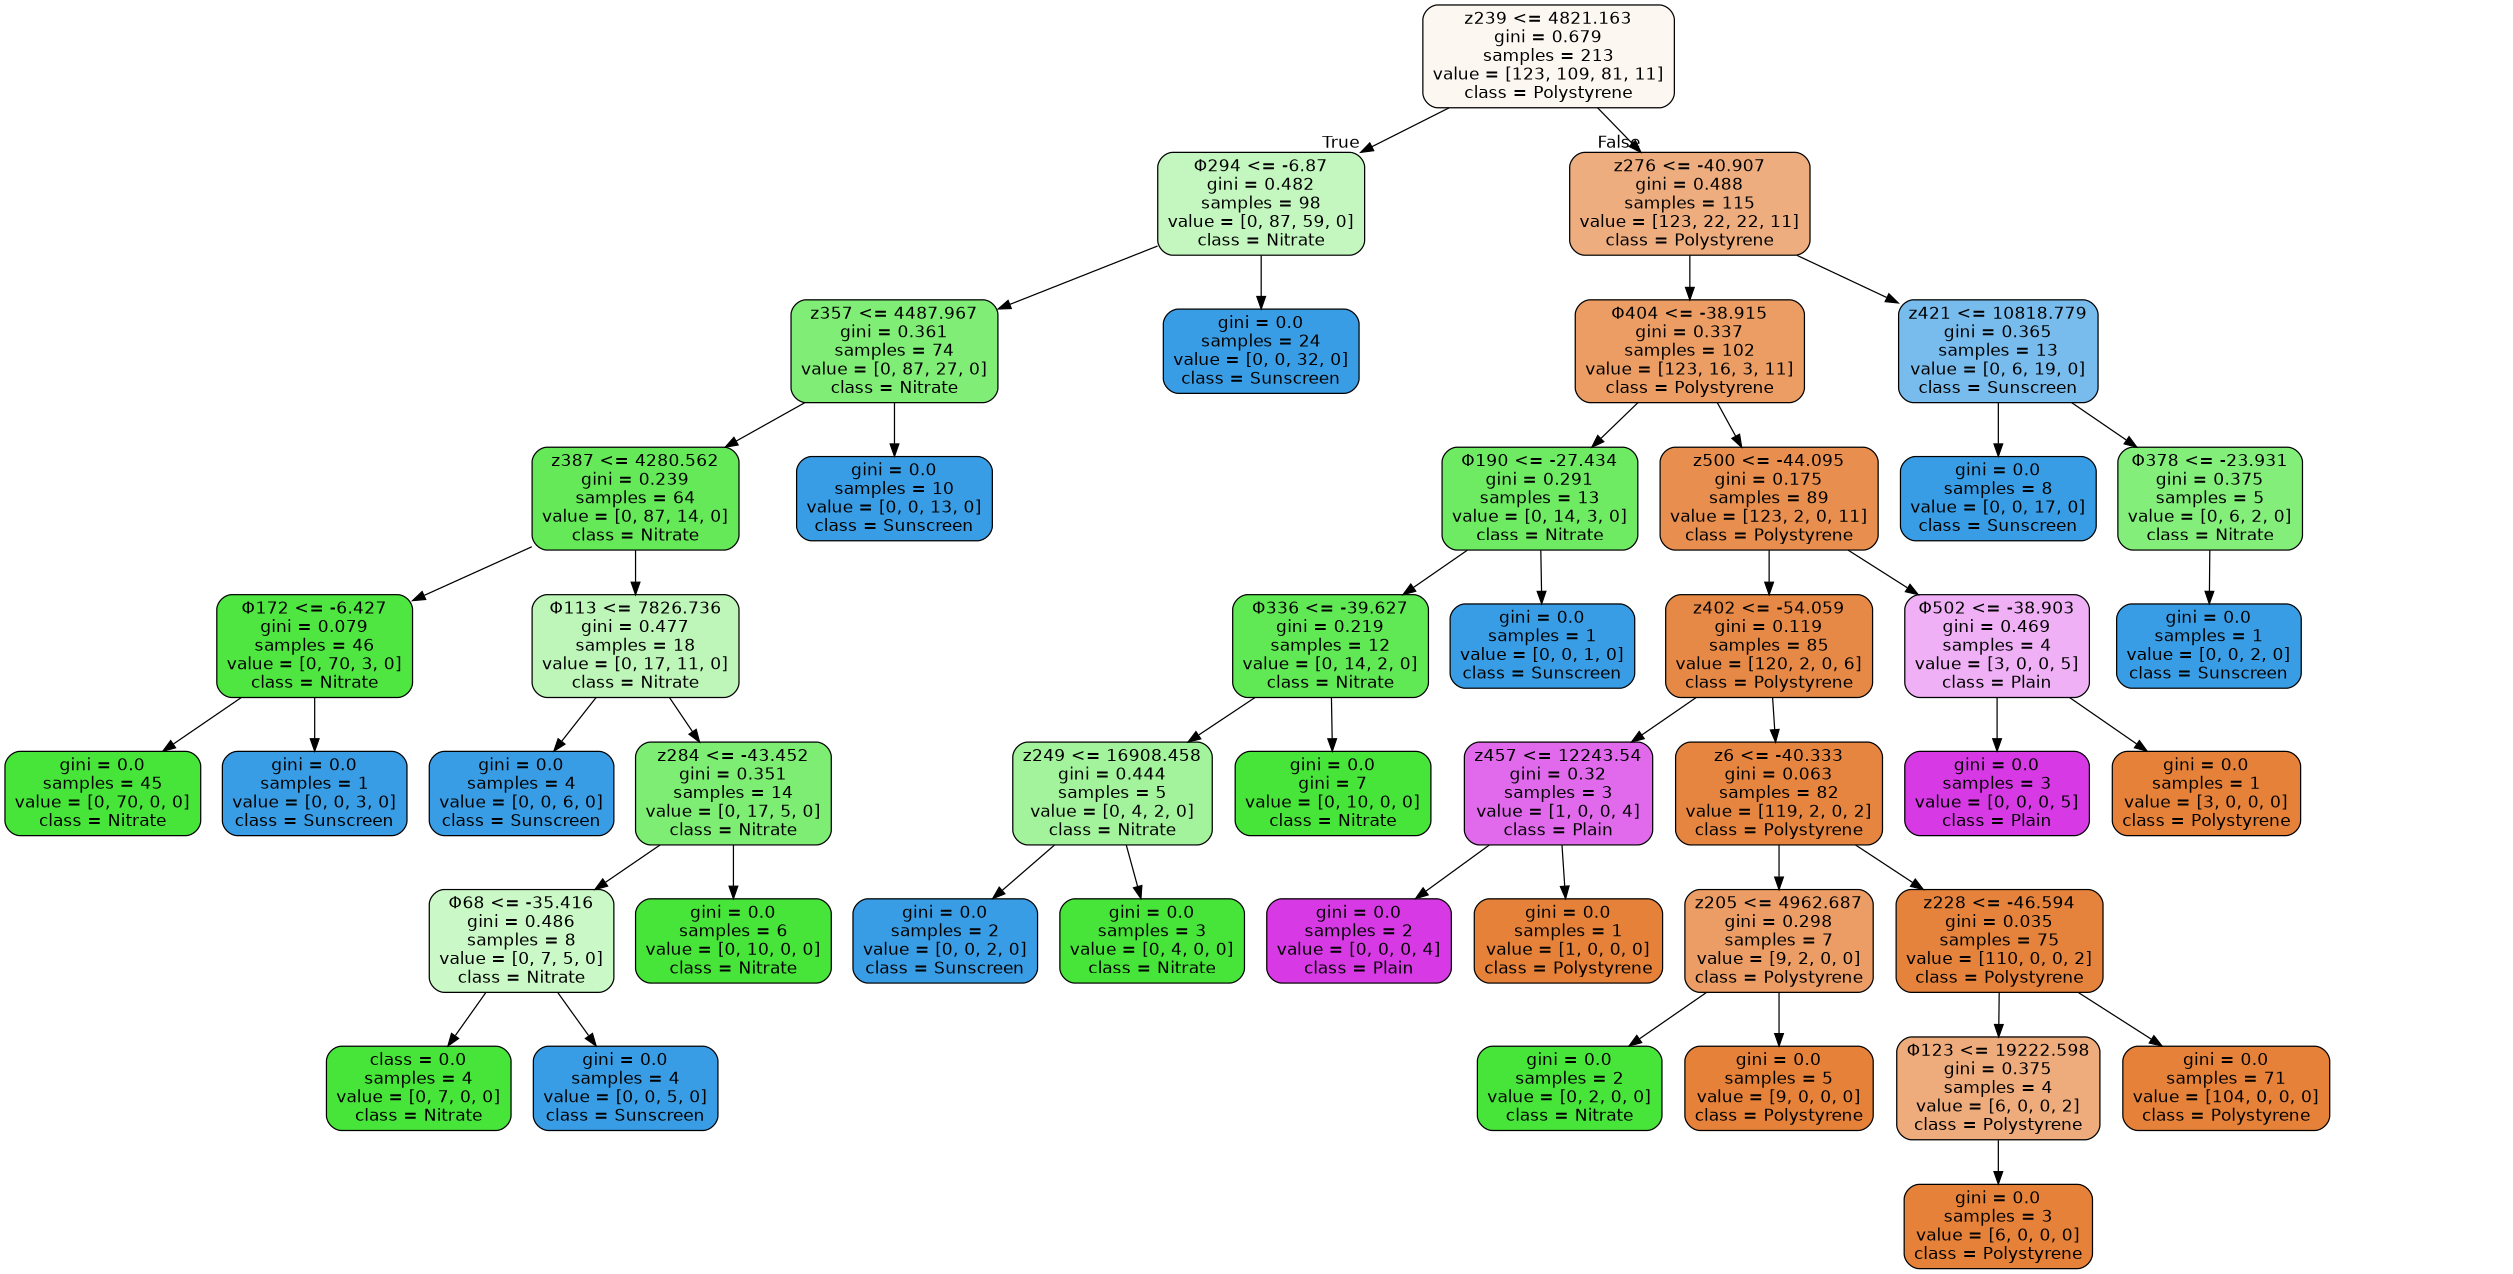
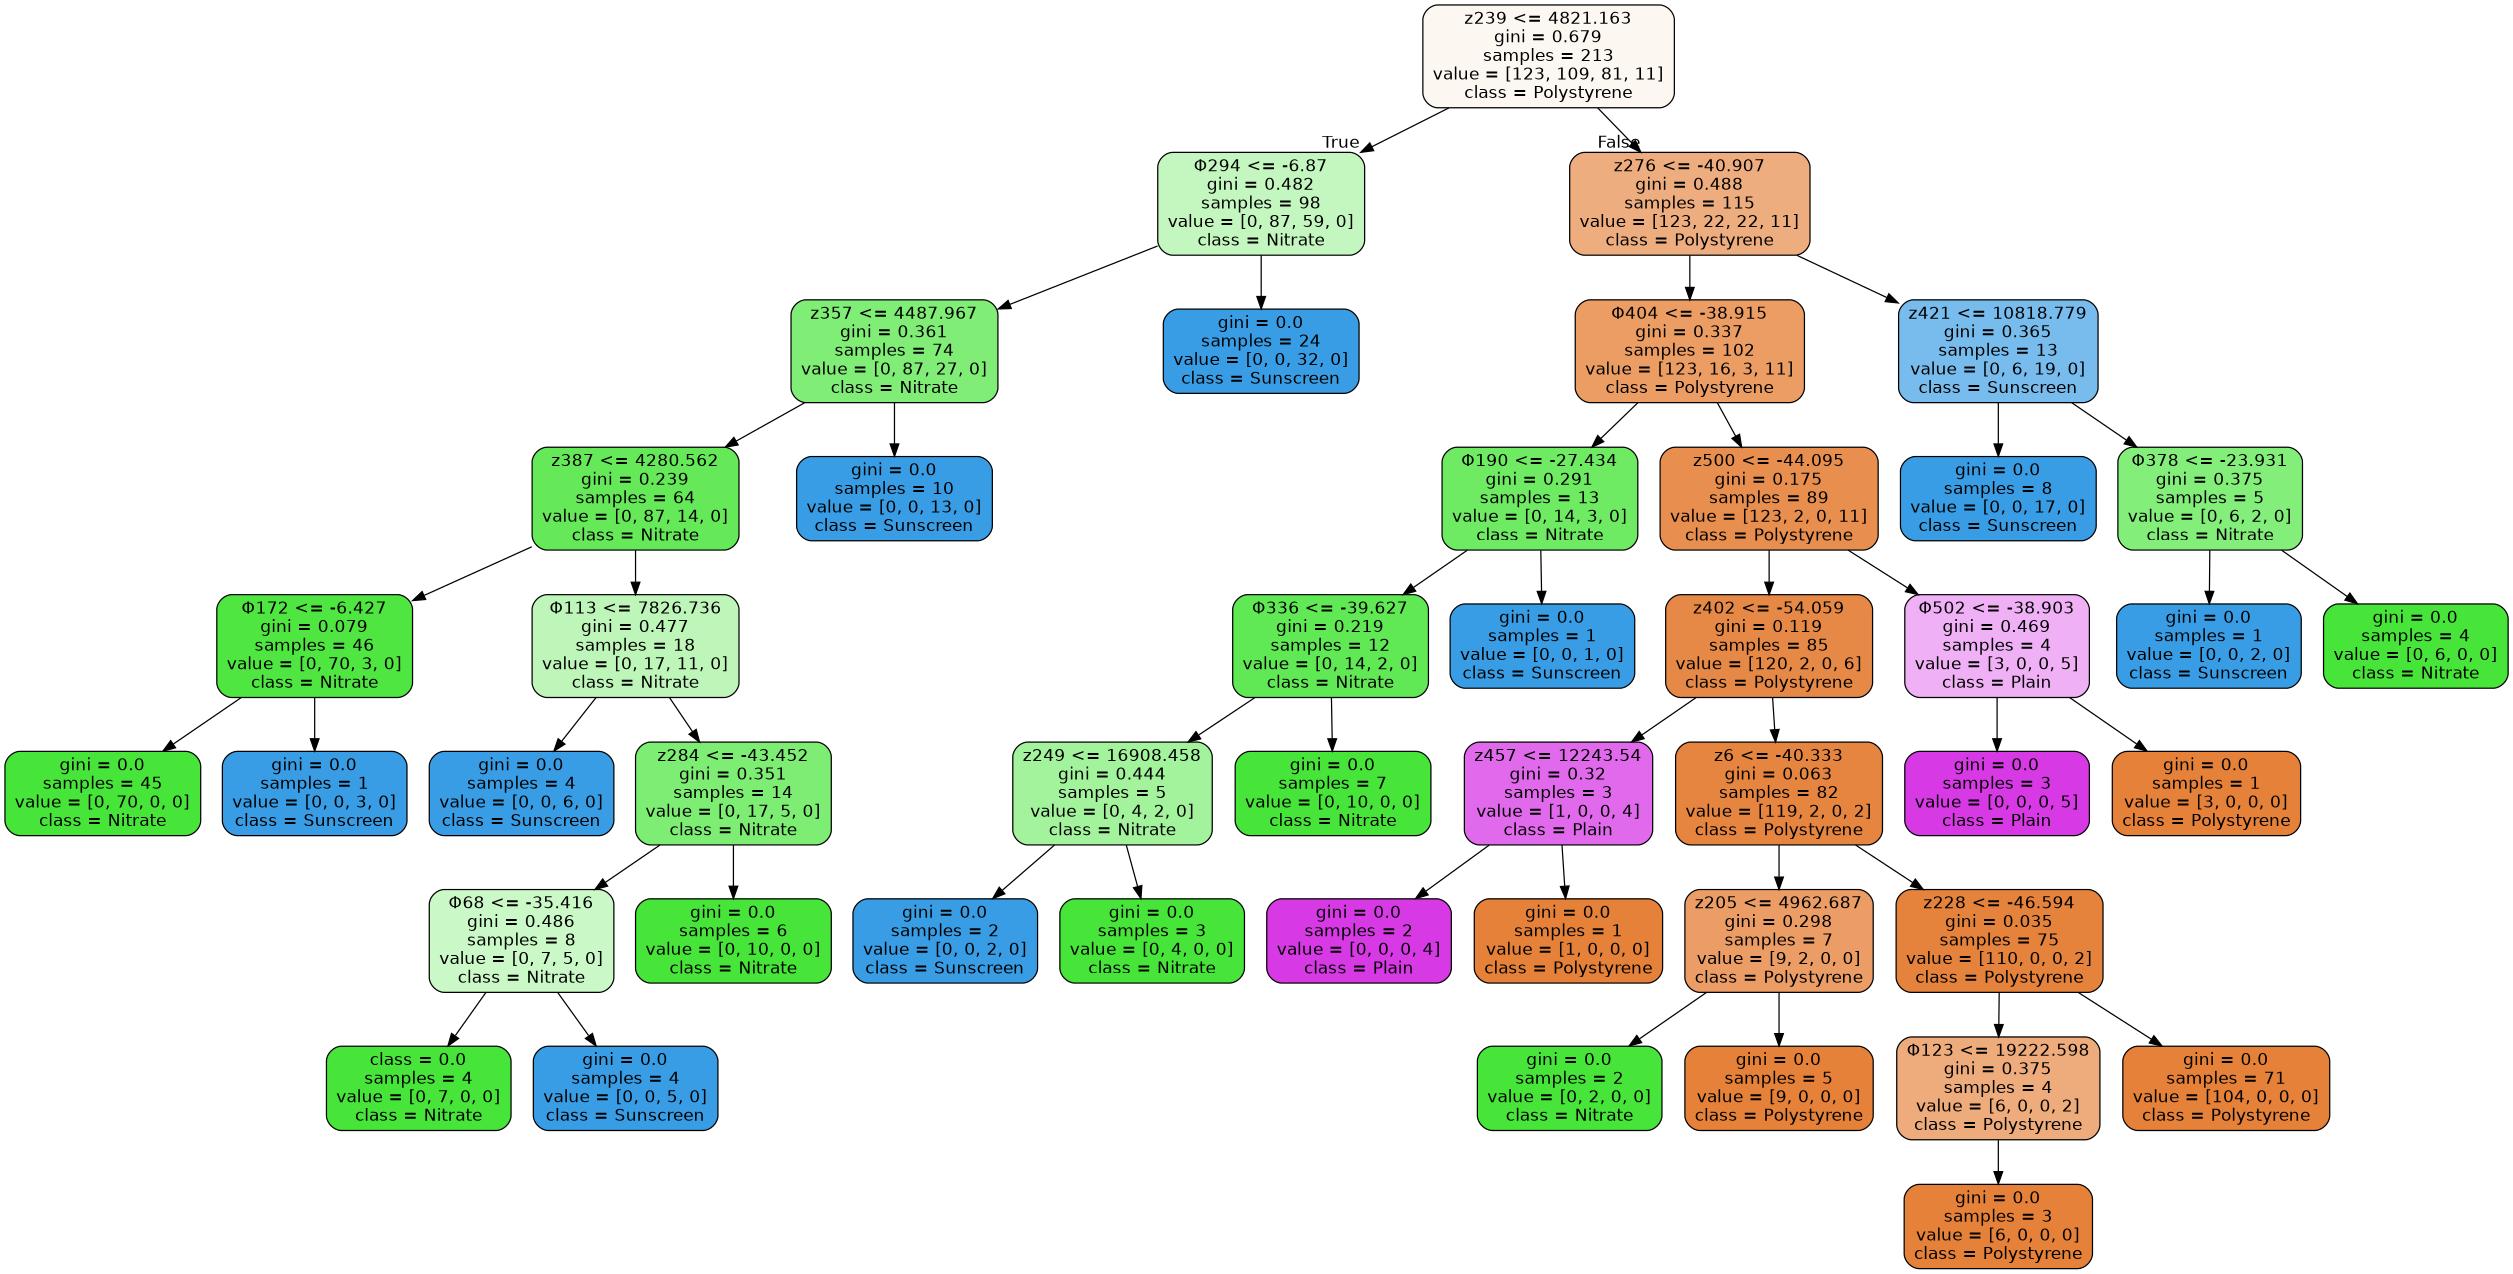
none -> (2416, 646)
(1333, 794) -> (1333, 794)
